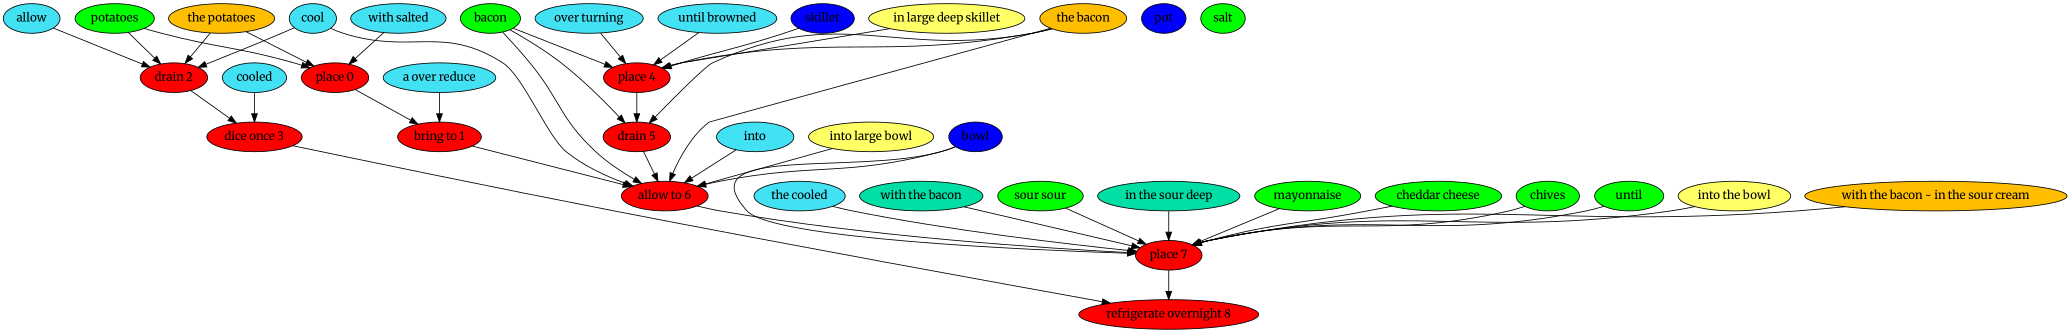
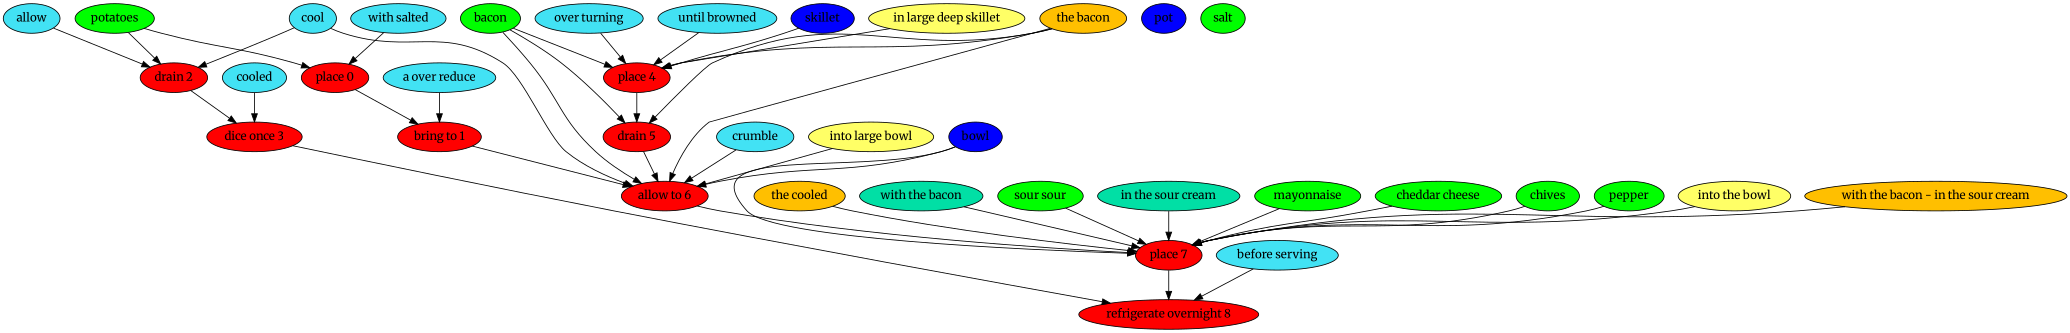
(222, 18) -> none
(755, 137) -> (755, 137)
(800, 196) -> (800, 196)
(1169, 196) -> (1169, 196)
(1629, 196) -> (1629, 196)
none -> (1277, 255)
